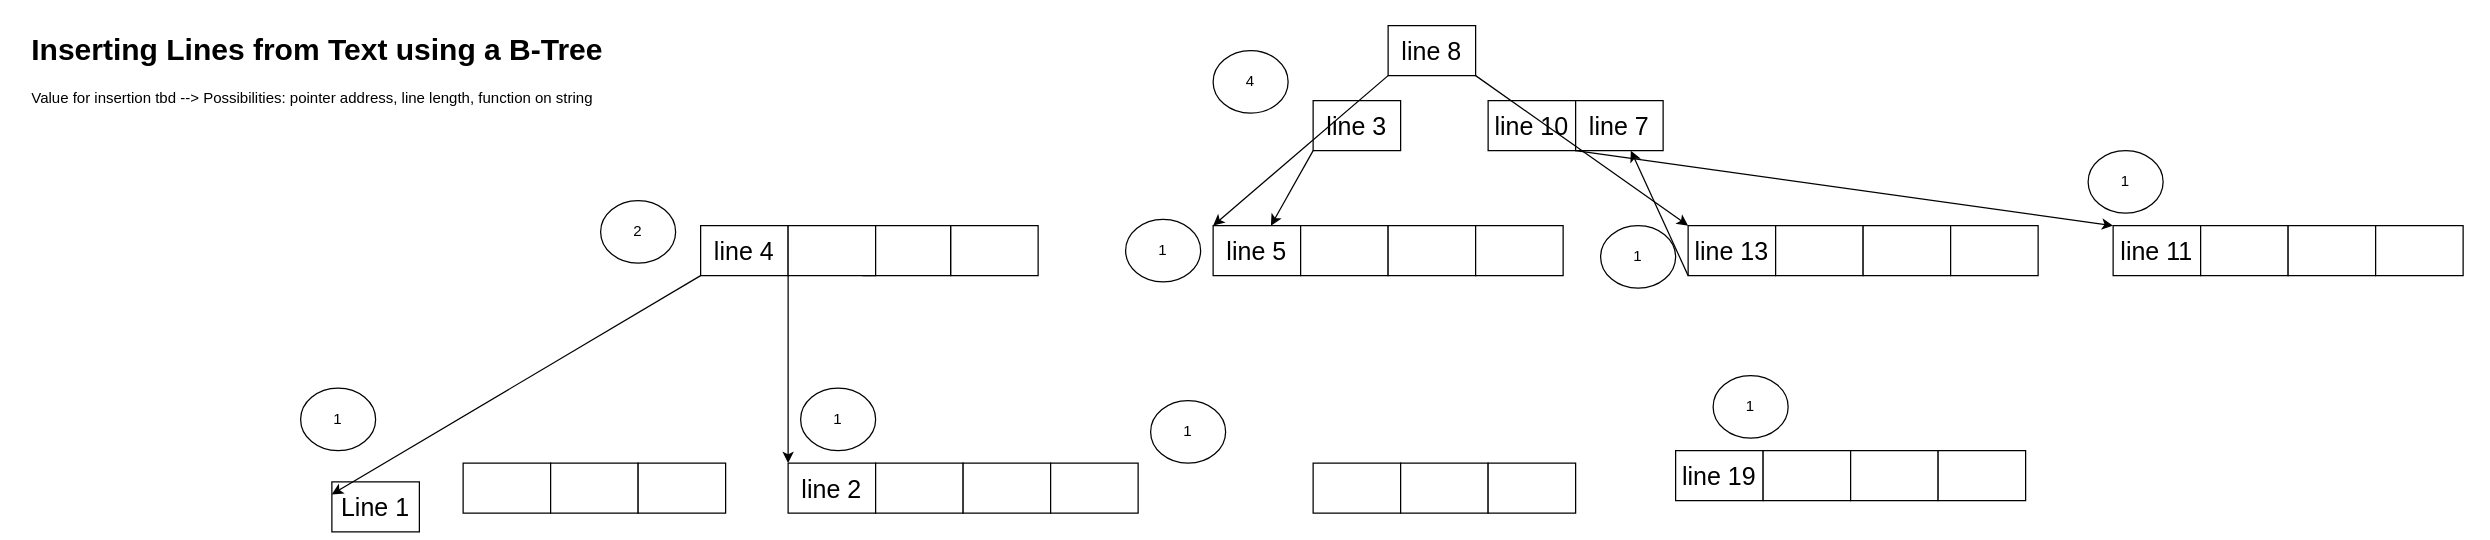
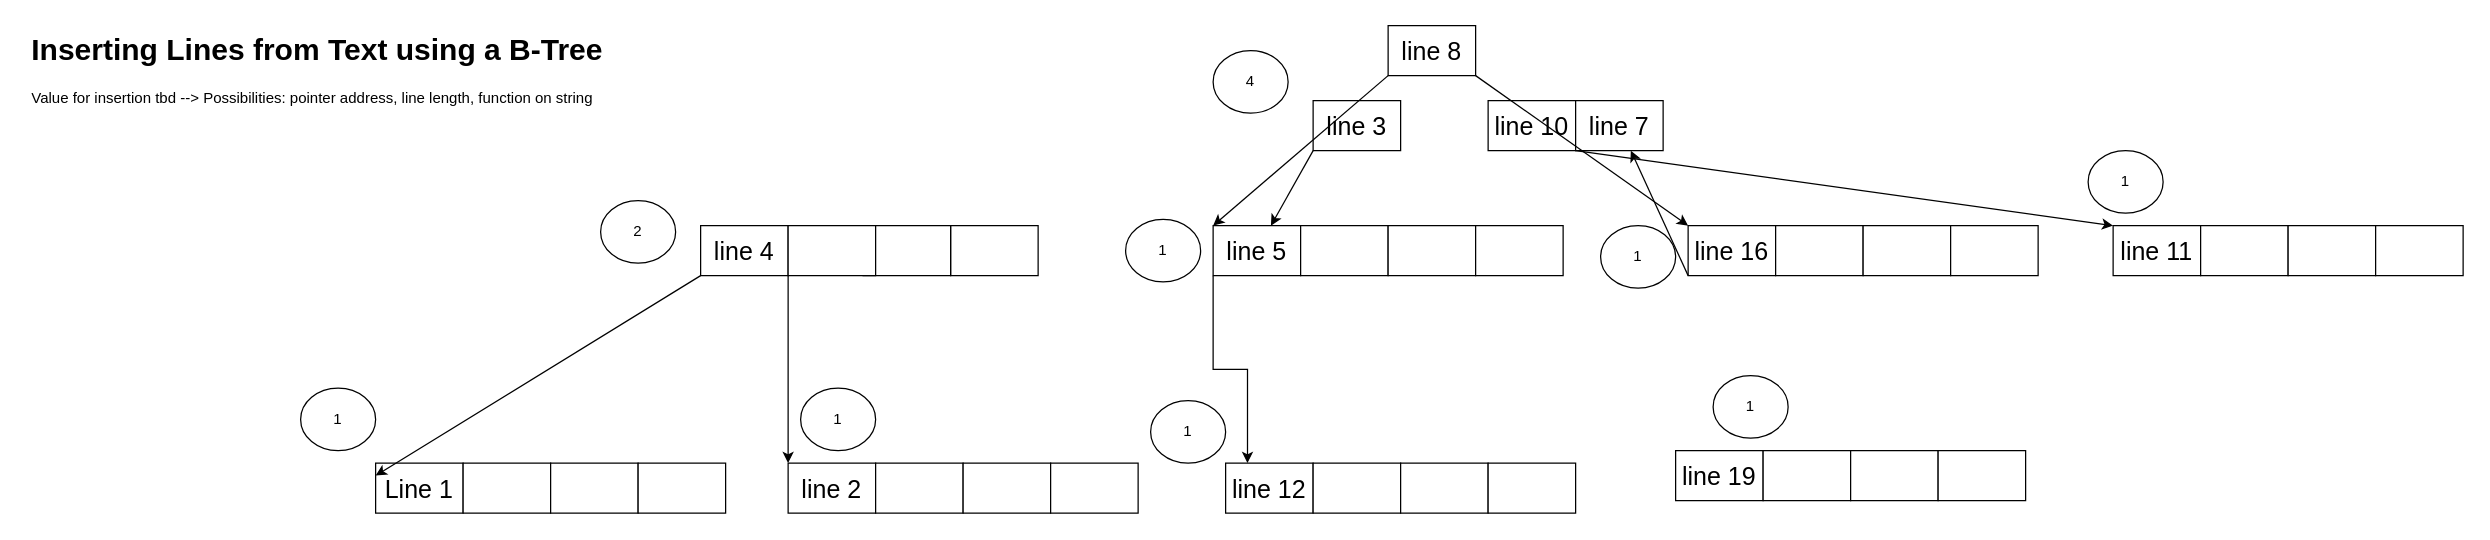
(1732, 251) -> (1732, 251)
none -> (1226, 369)
none -> (1269, 488)
(376, 507) -> (419, 488)
